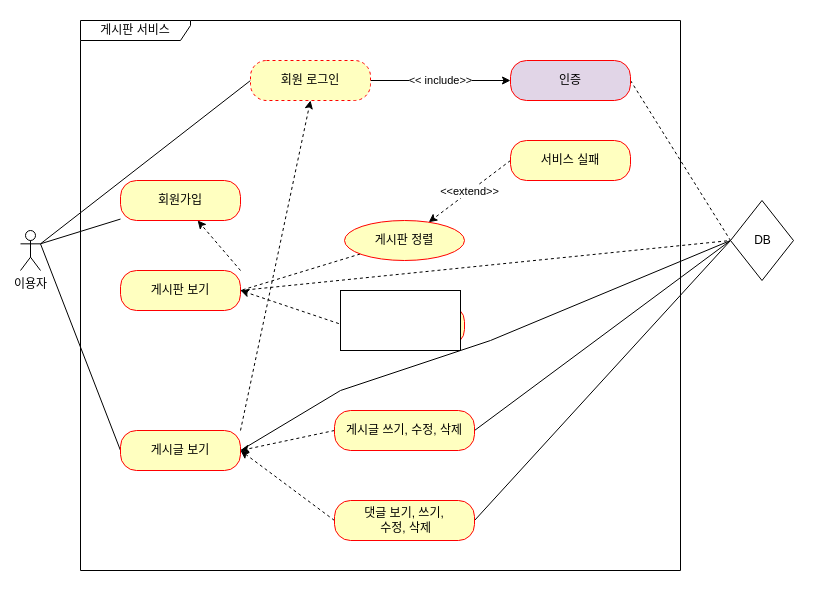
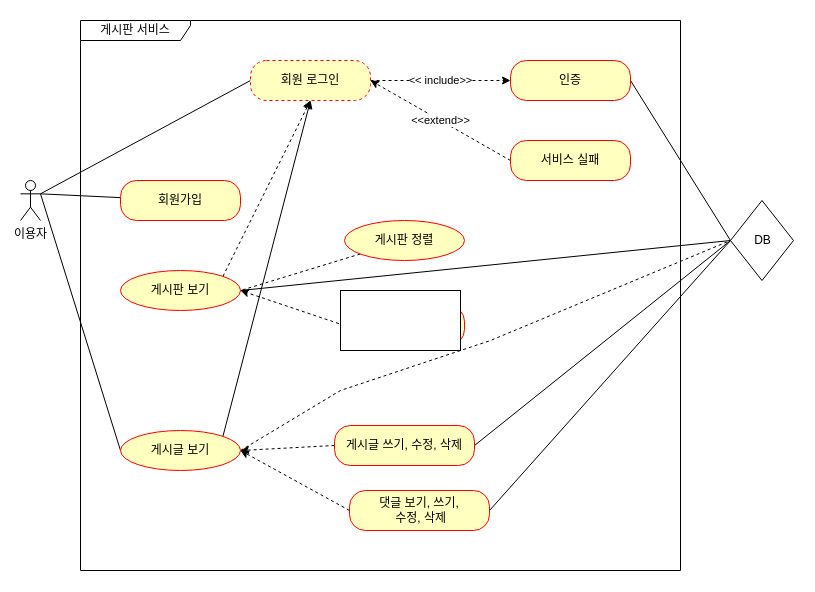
(390, 81) -> (390, 81)
(571, 81) -> (571, 81)
(678, 157) -> (678, 157)
(472, 189) -> (443, 122)
(221, 248) -> (264, 194)
(31, 251) -> (31, 201)
(486, 266) -> (486, 266)
(275, 269) -> (266, 272)
(181, 291) -> (181, 291)
(479, 344) -> (479, 344)
(405, 431) -> (405, 446)
(181, 451) -> (181, 451)
(405, 521) -> (420, 511)
